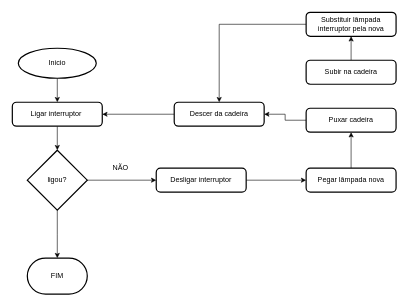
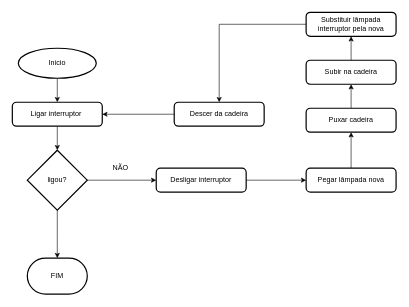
(285, 114) -> (351, 89)
